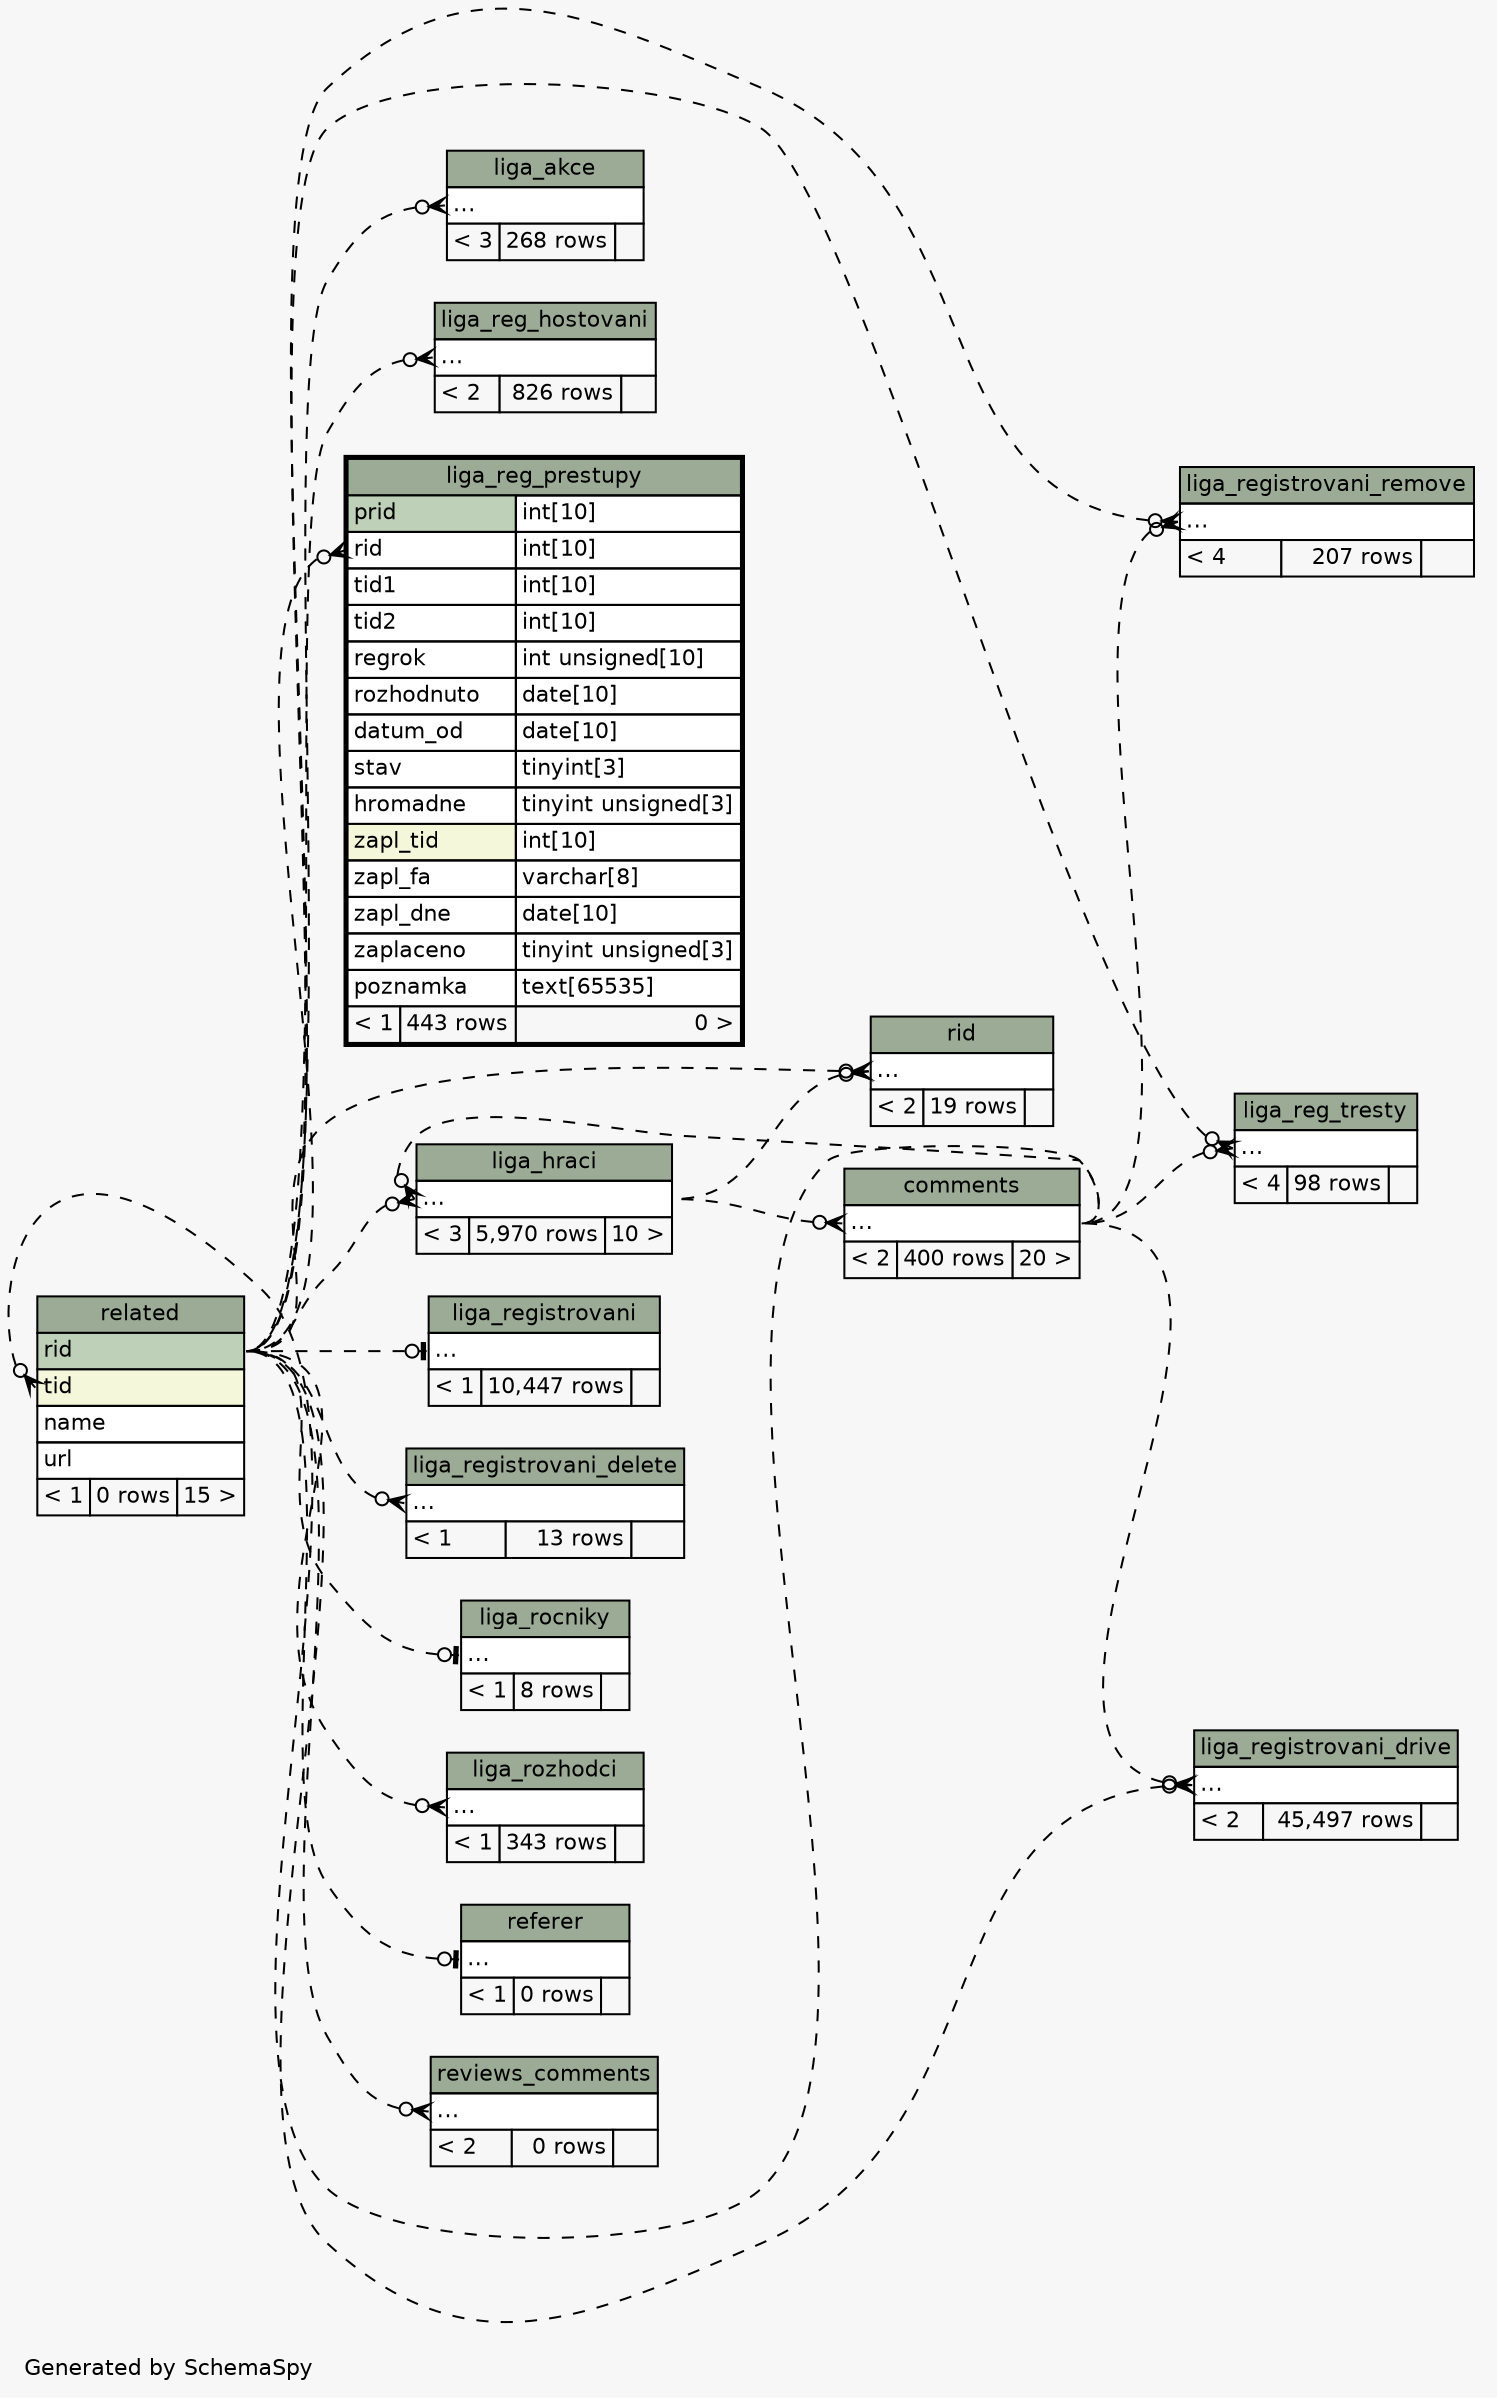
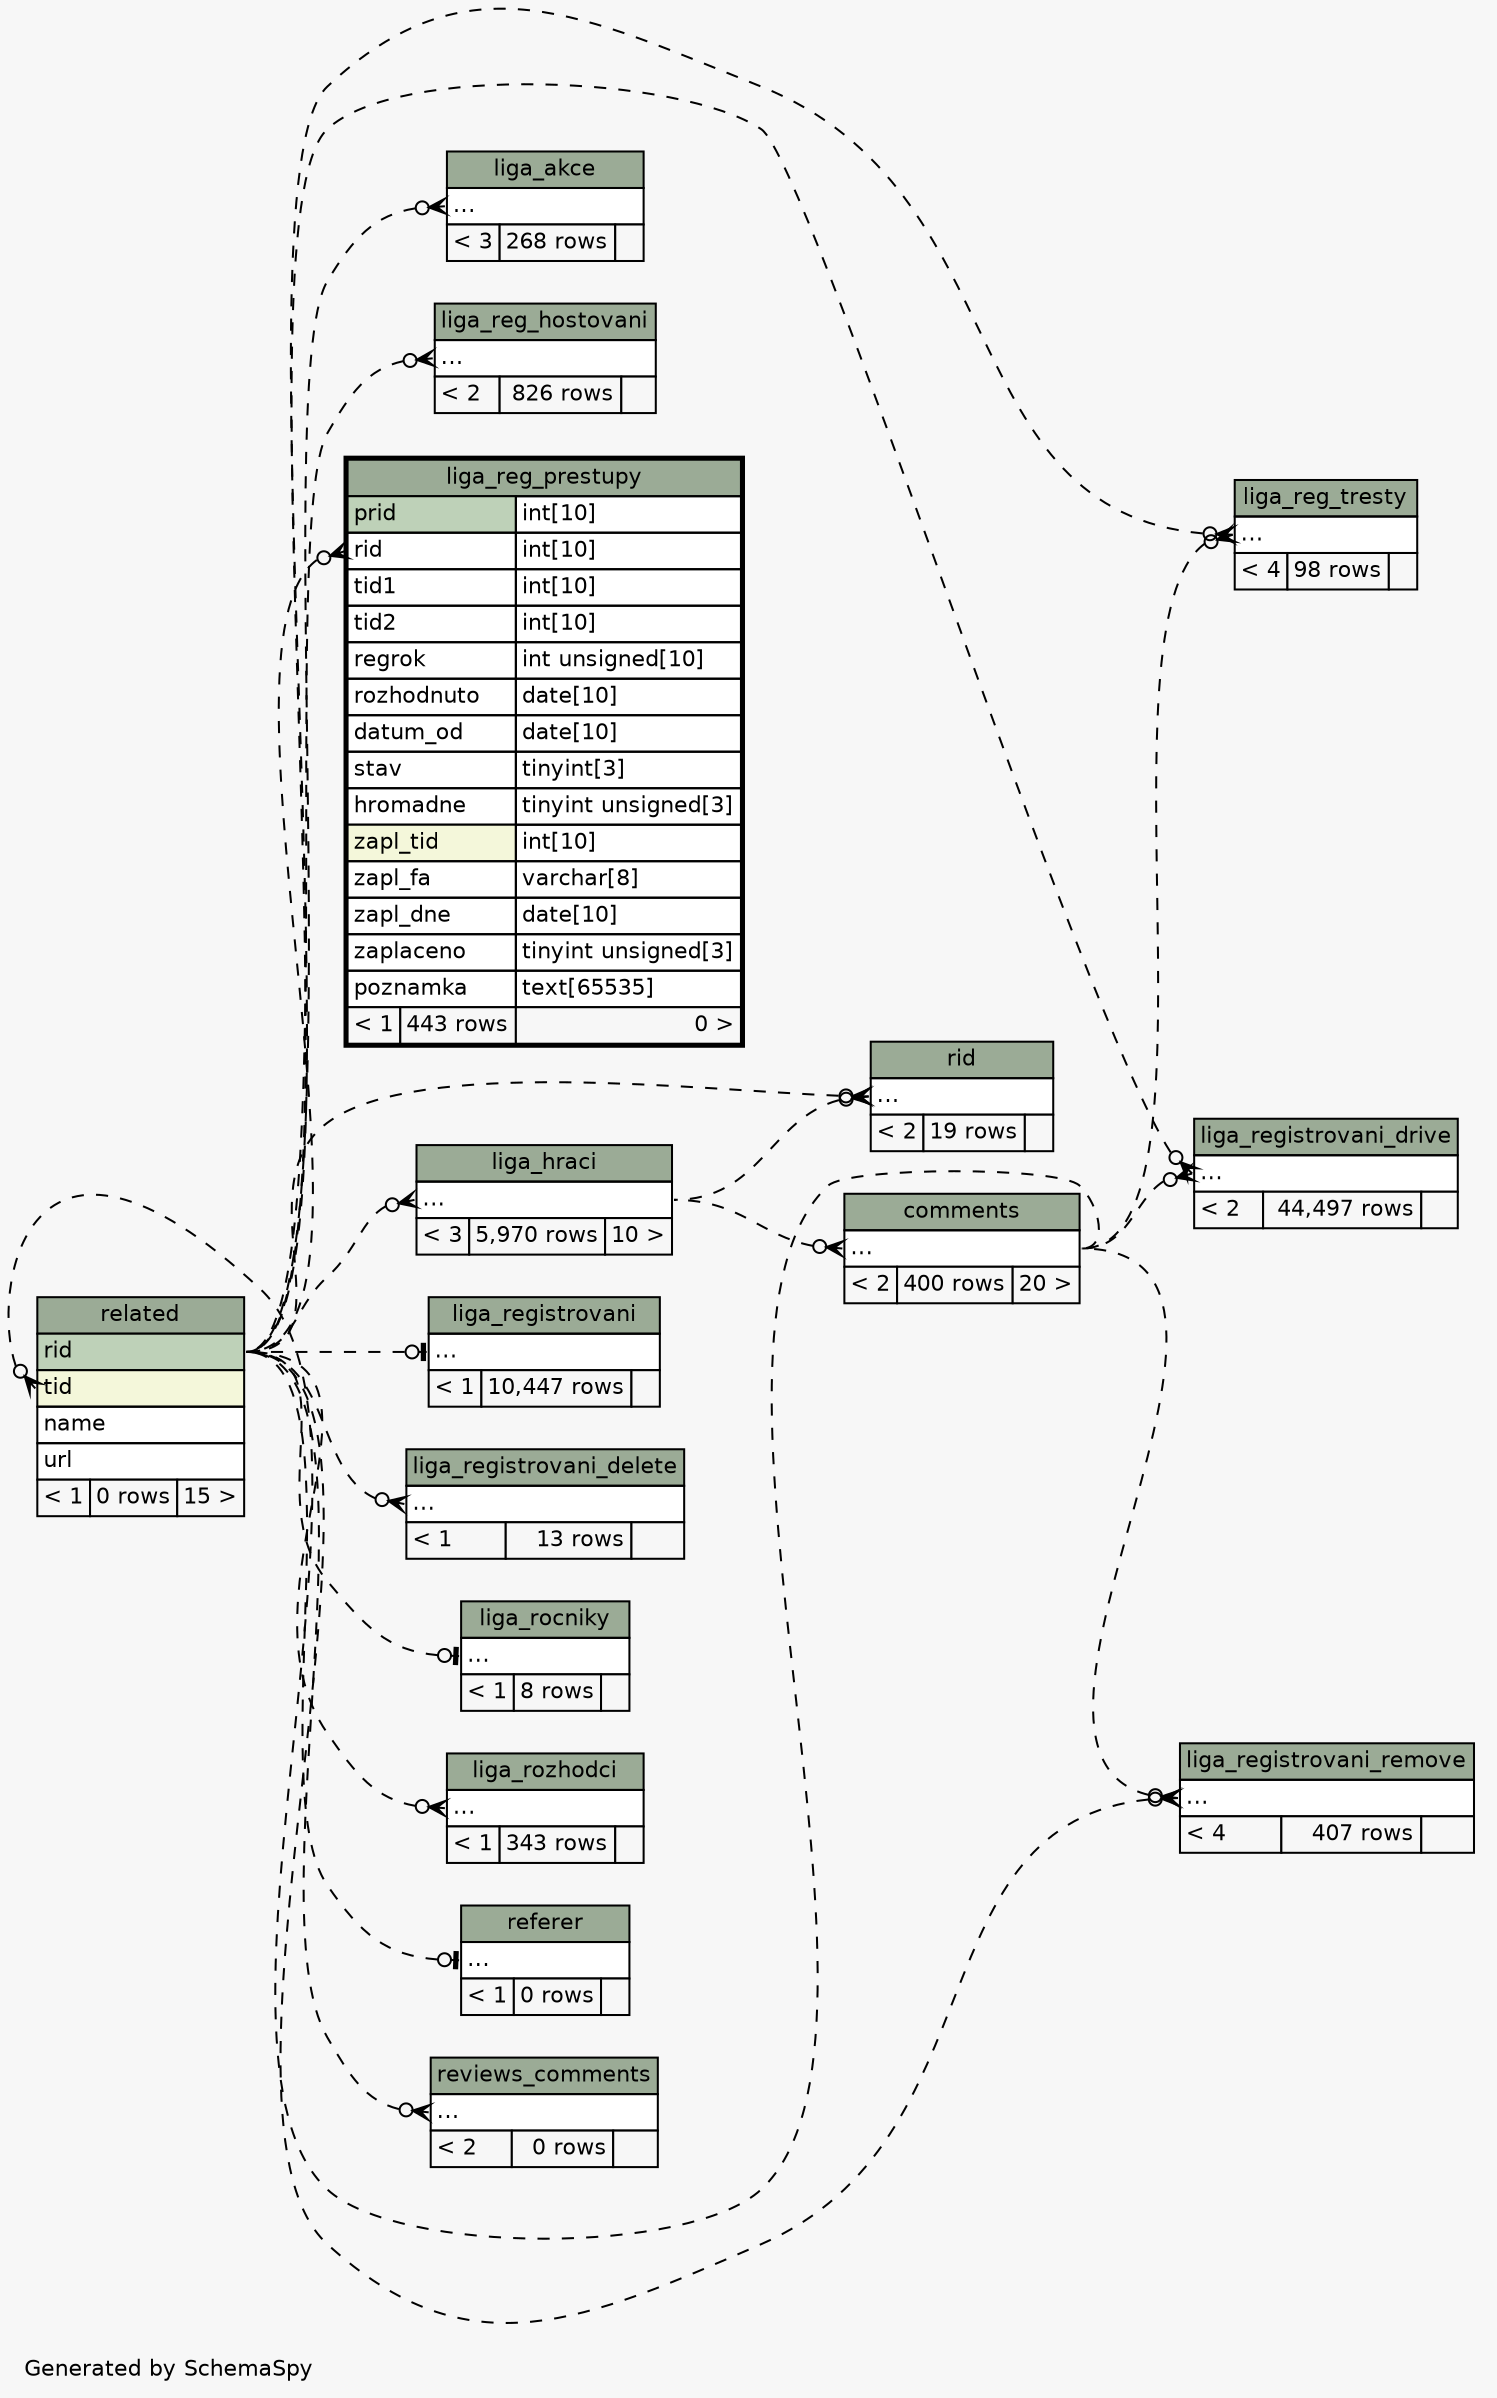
(1363, 557) -> (1363, 1834)
(743, 1139) -> none
(1346, 1821) -> (1346, 1209)
